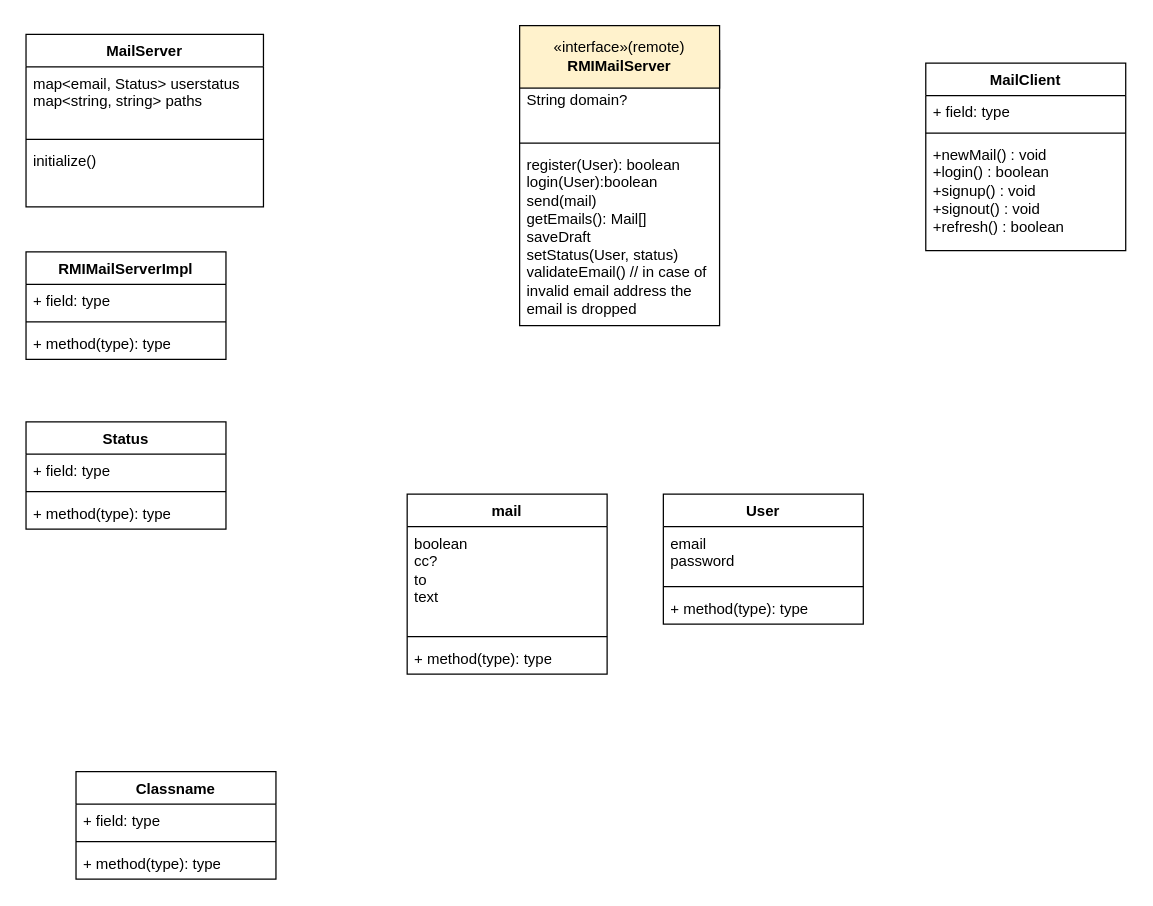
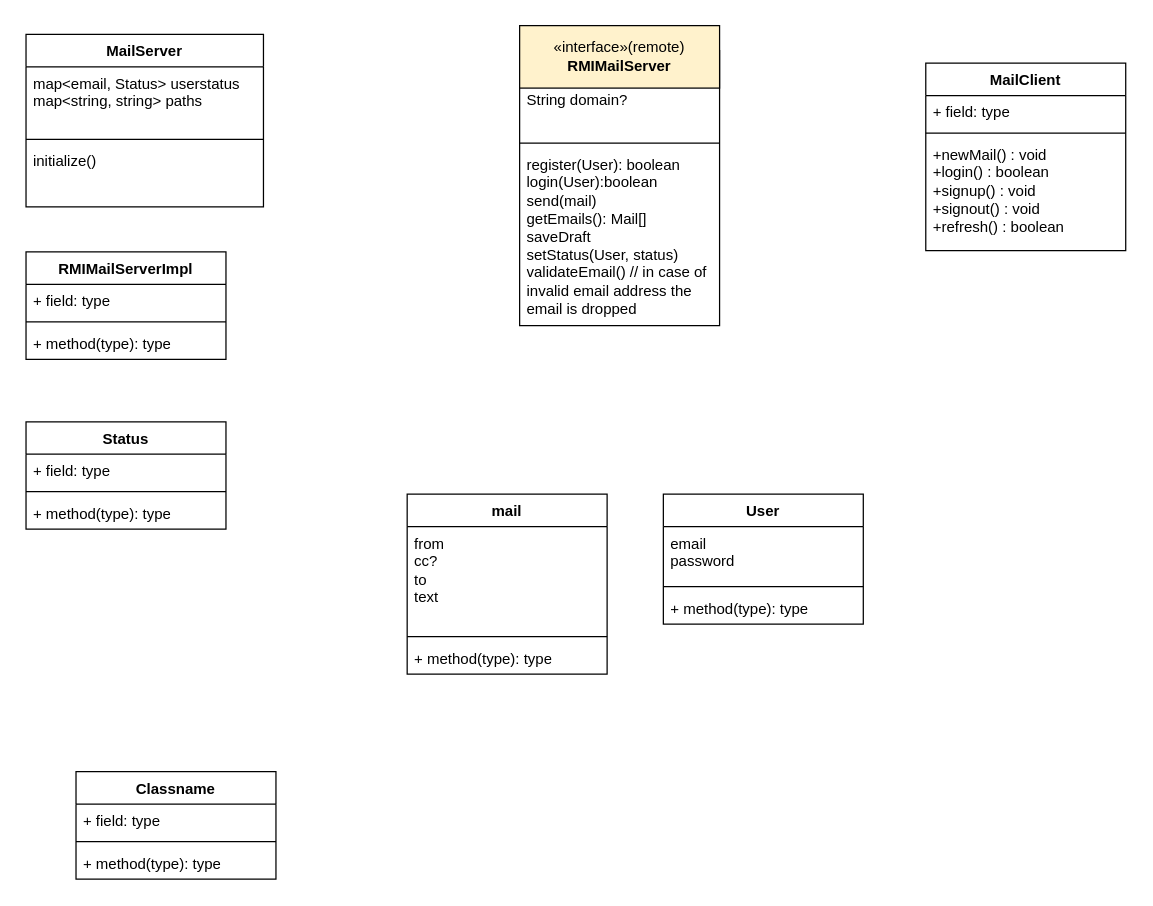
(442, 572) -> (431, 572)
